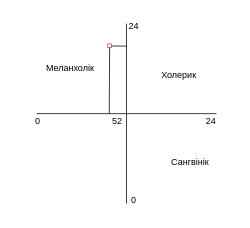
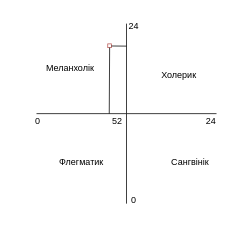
none -> (81, 162)
